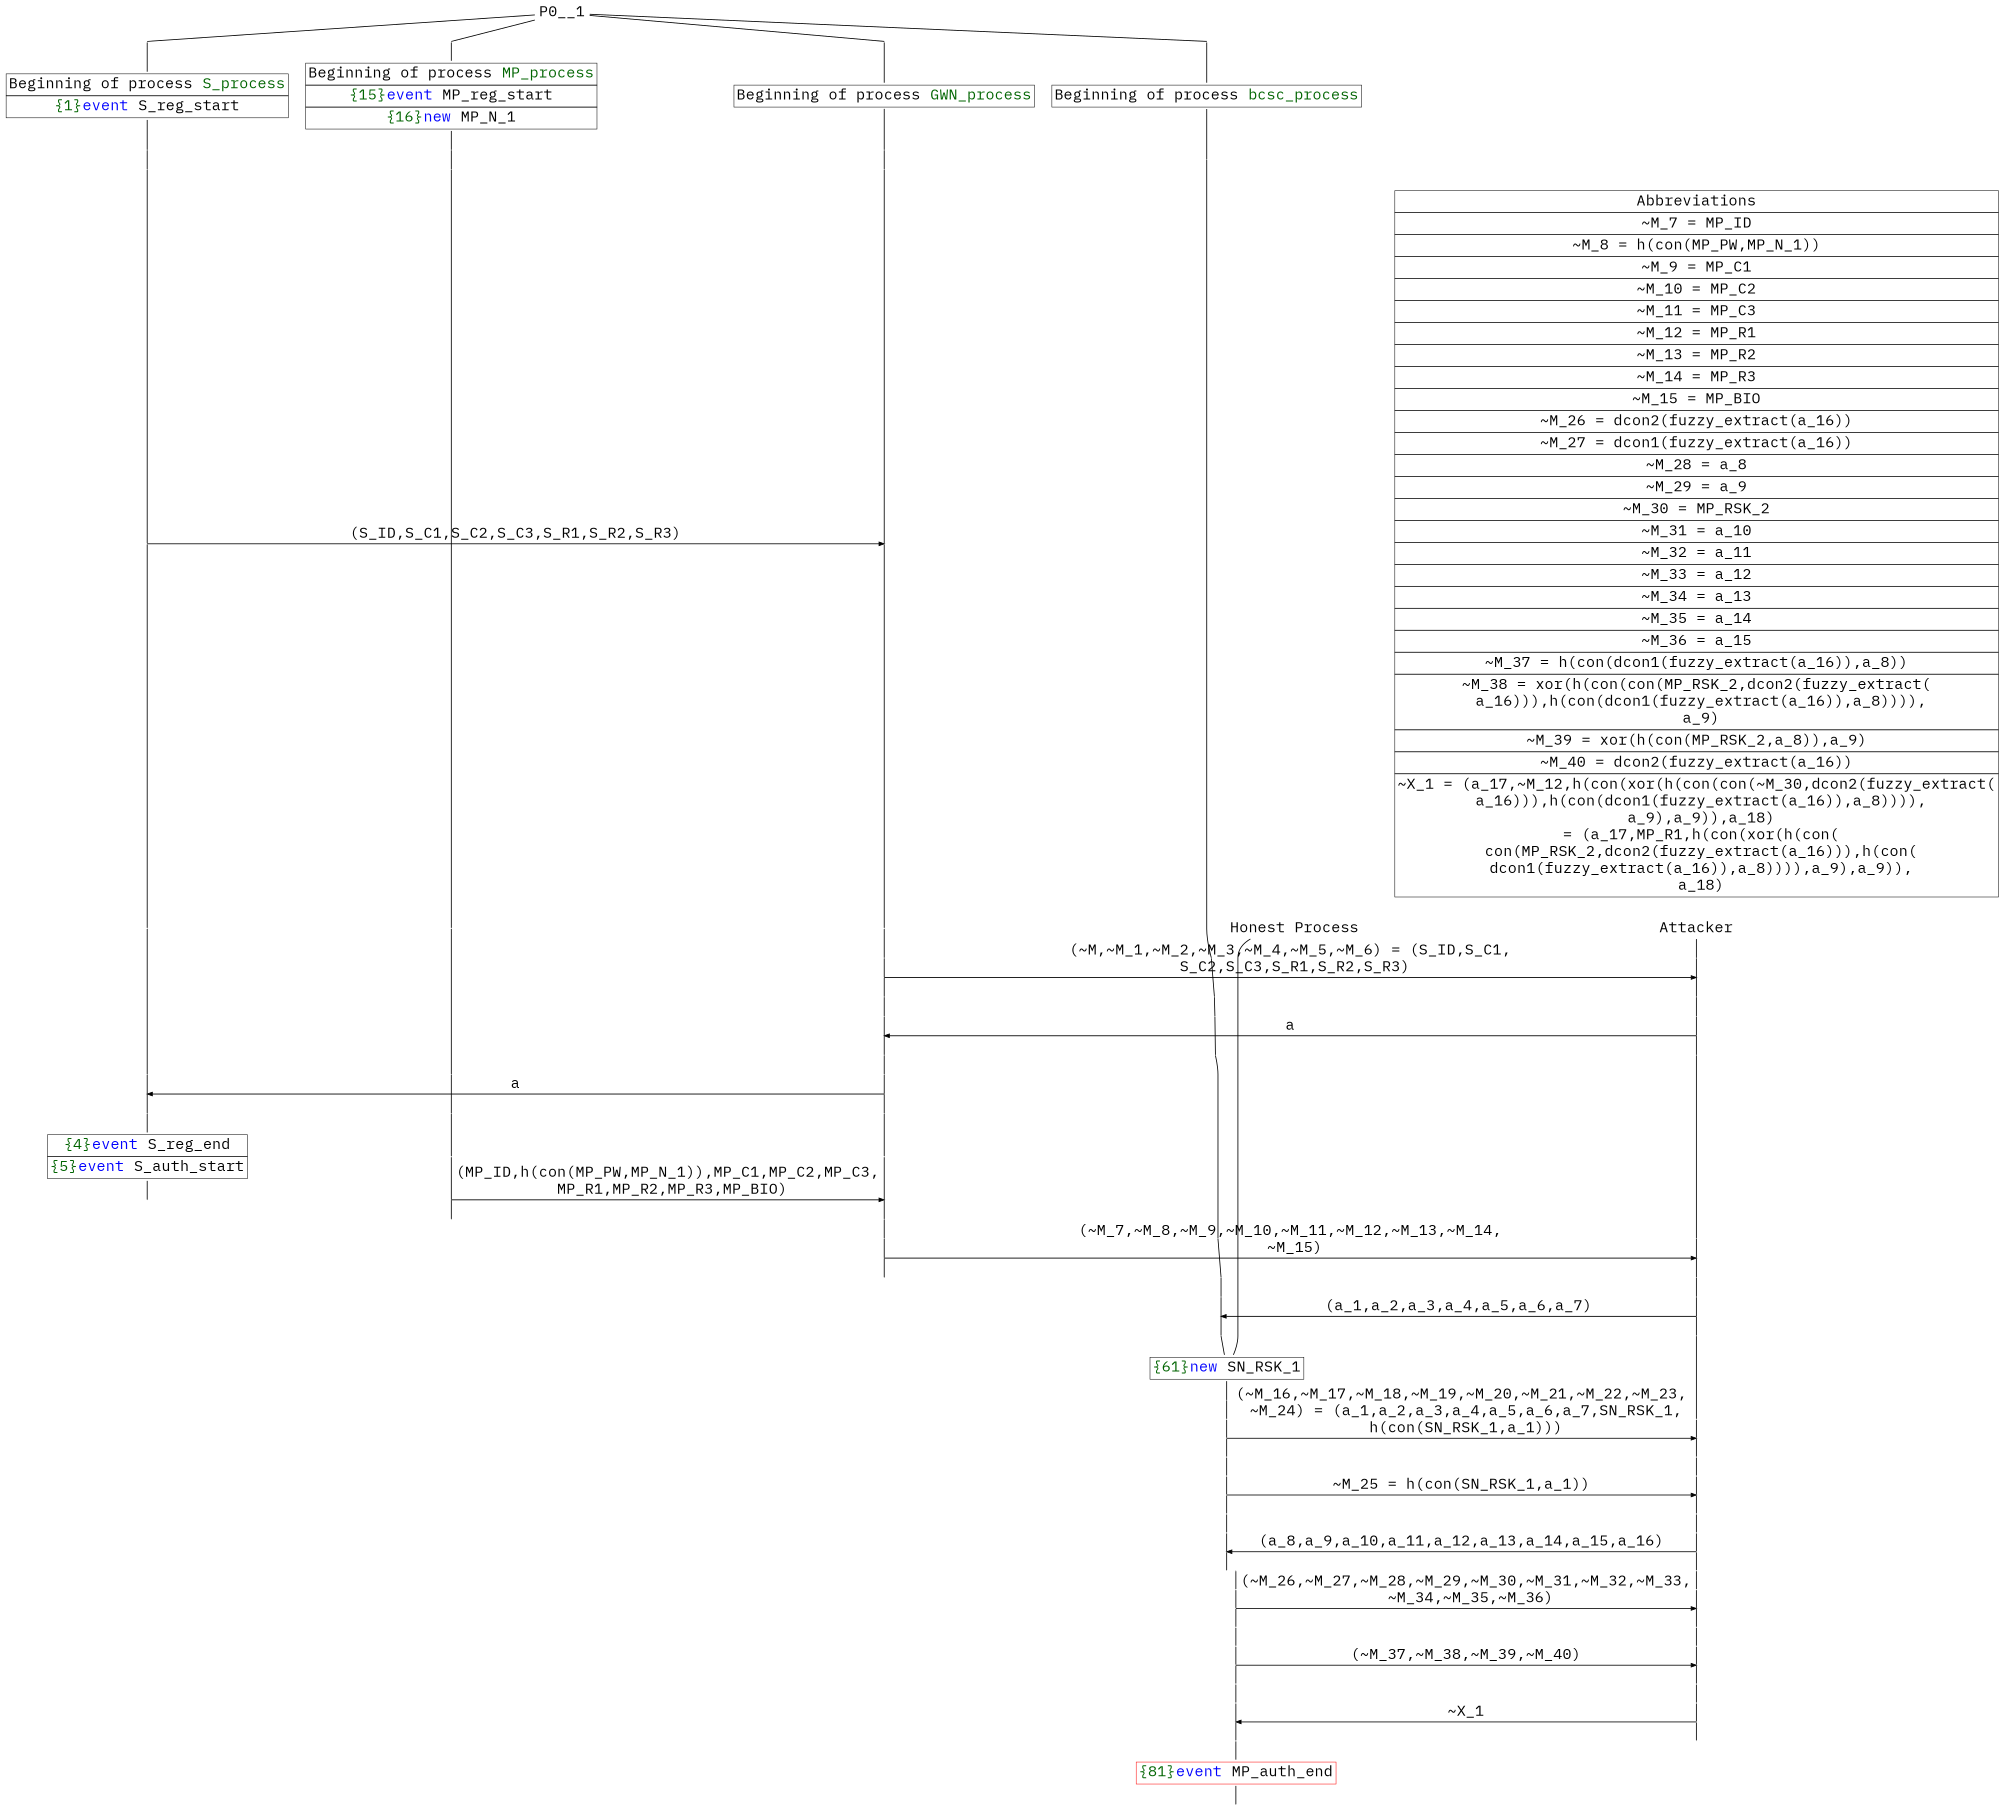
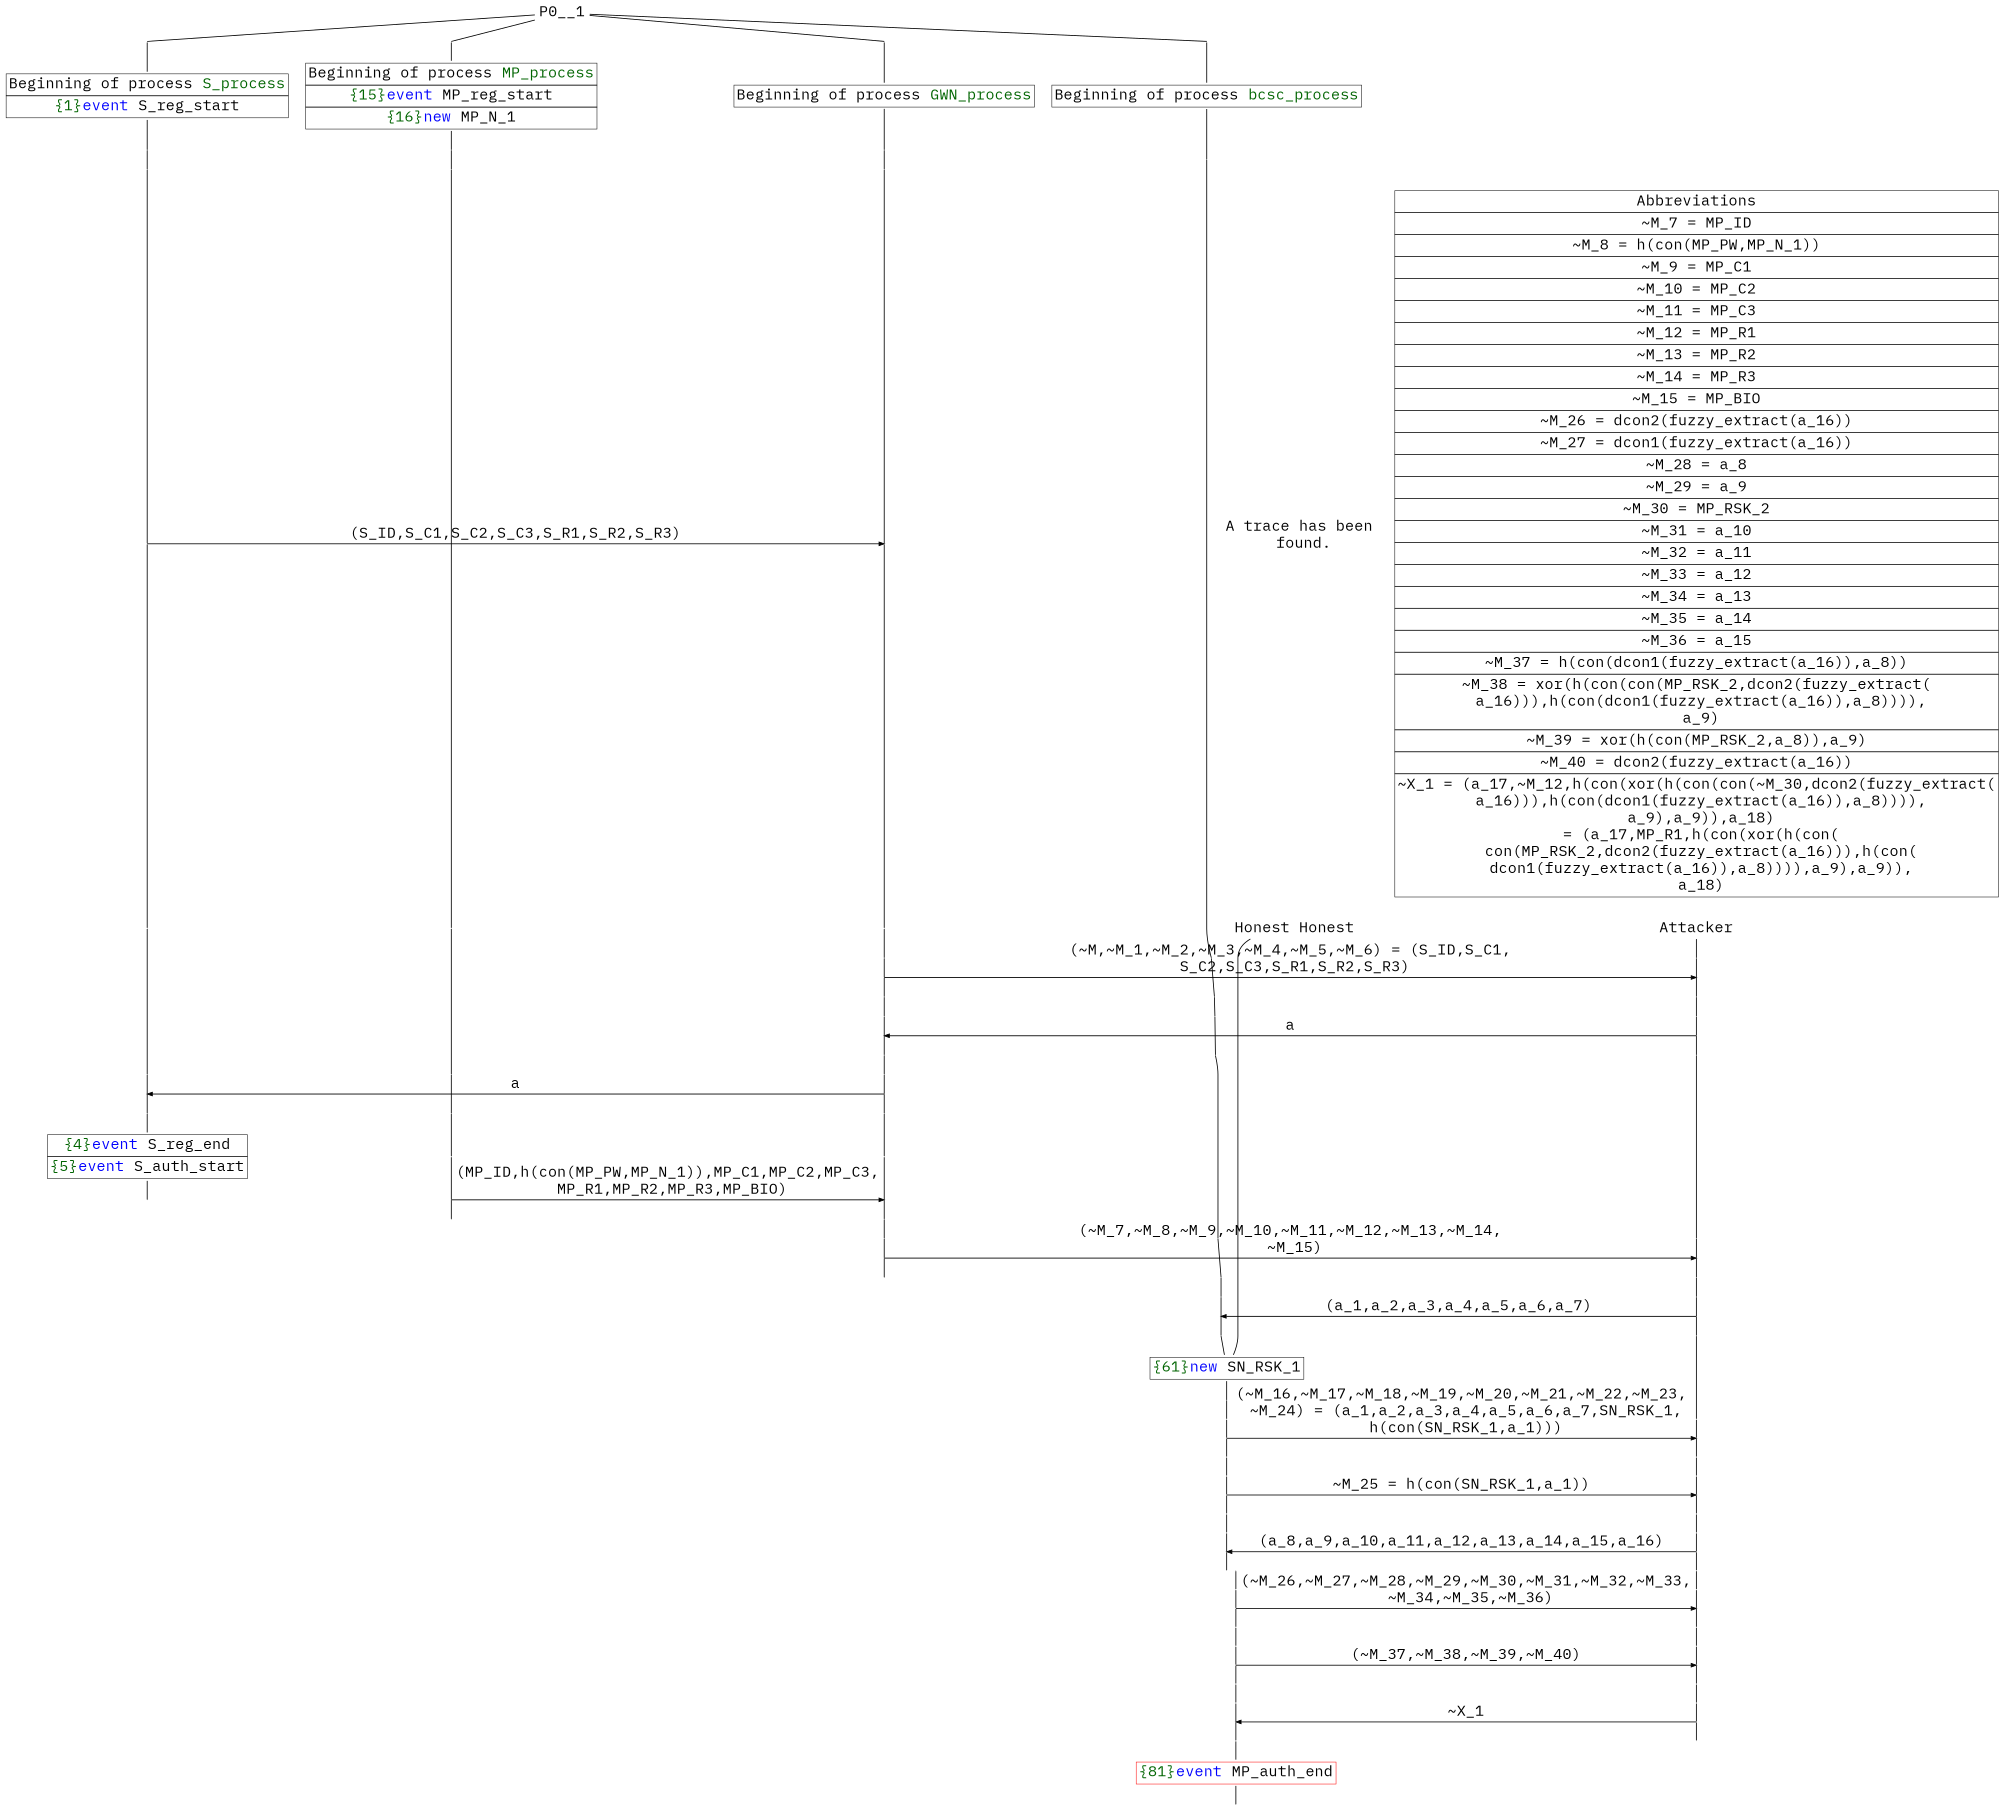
none -> (1299, 544)
(1295, 928) -> (1295, 928)
